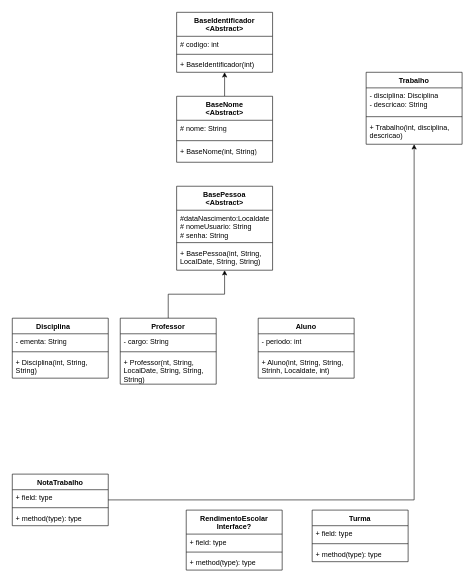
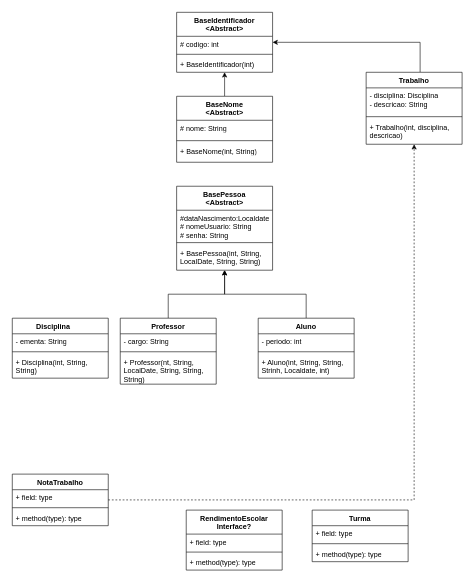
none -> (420, 42)
none -> (278, 294)
(414, 477) -> (414, 477)
